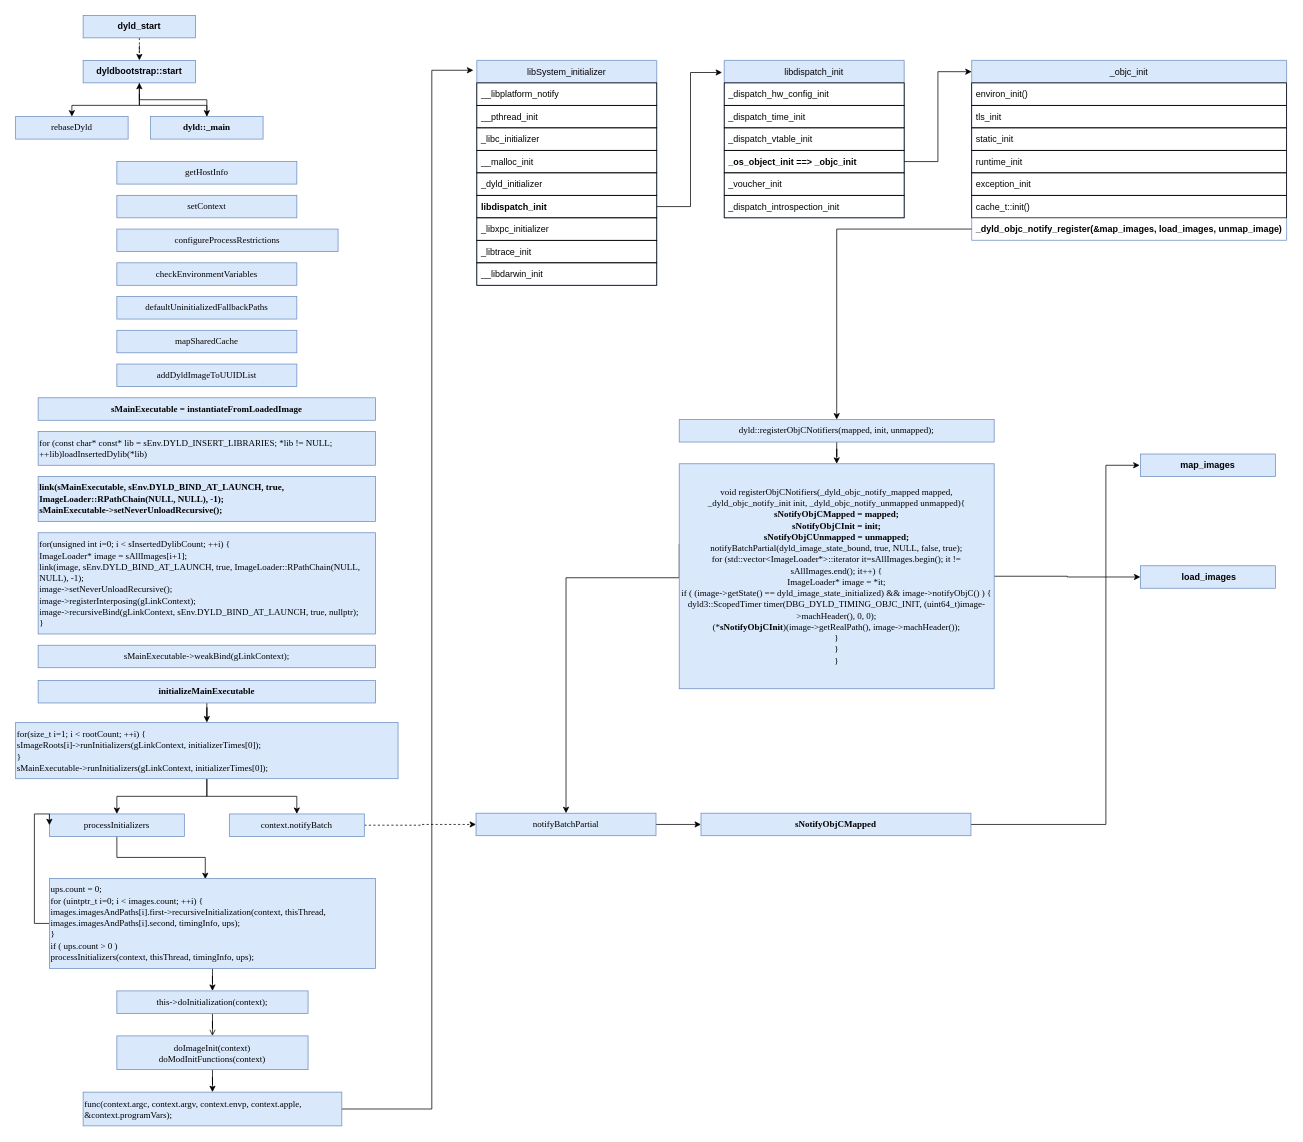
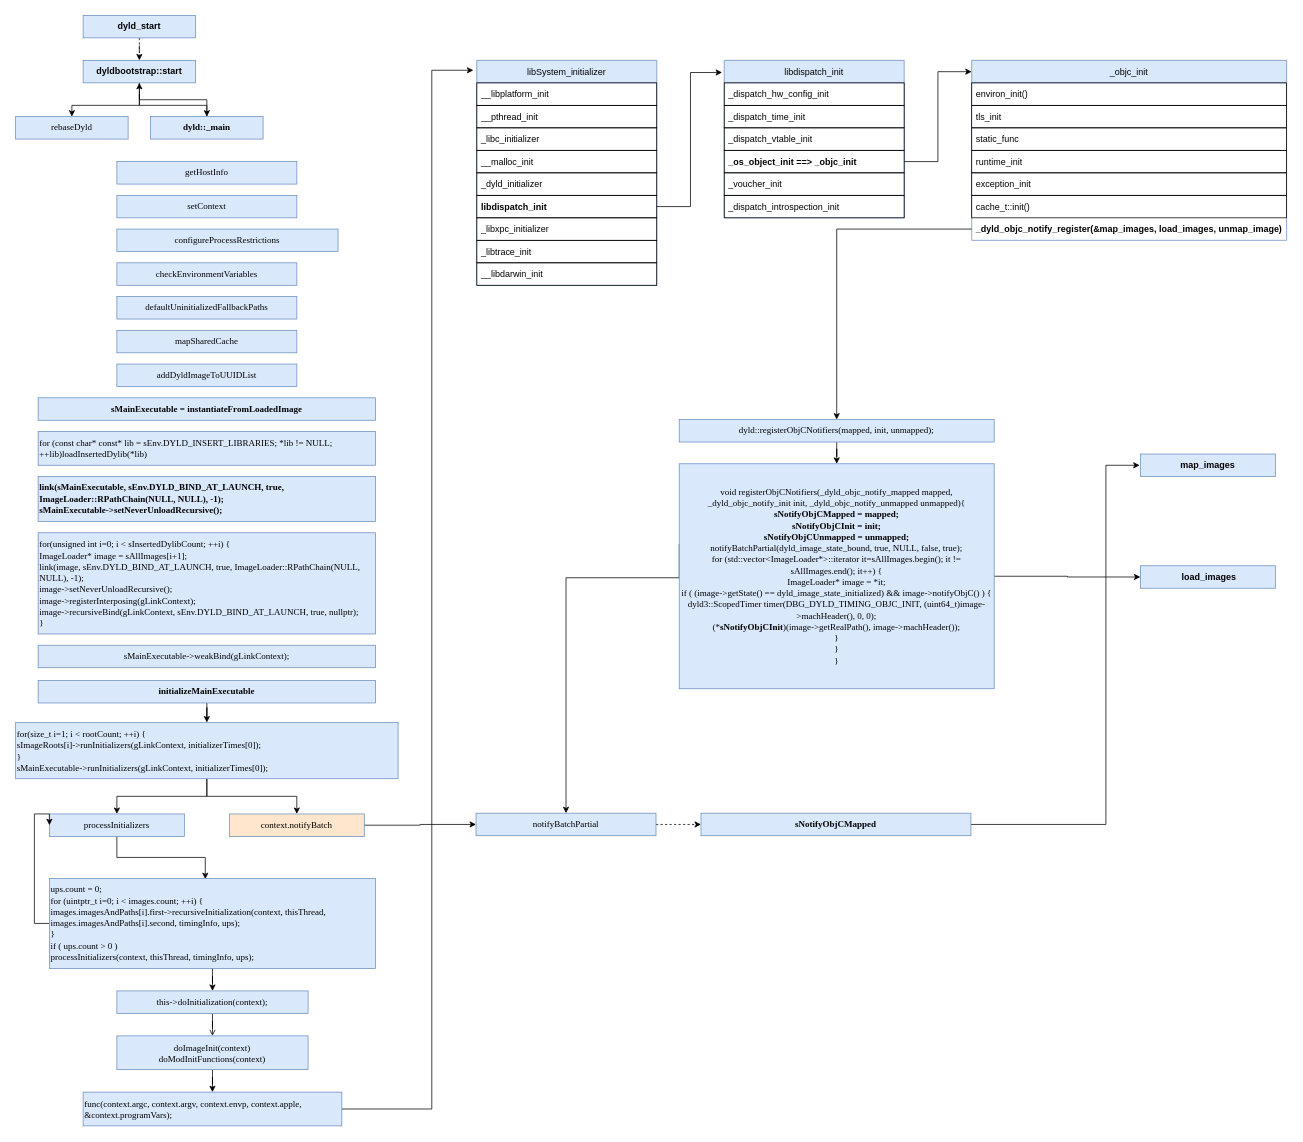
(526, 95) -> (520, 95)
(1000, 140) -> (1002, 140)
(297, 825) -> (297, 825)
(419, 825) -> (419, 825)
(676, 825) -> (676, 825)
